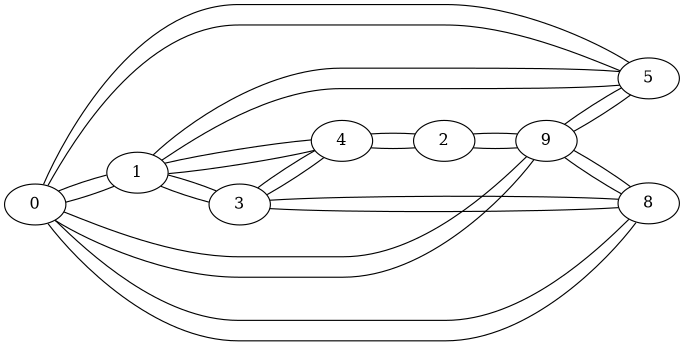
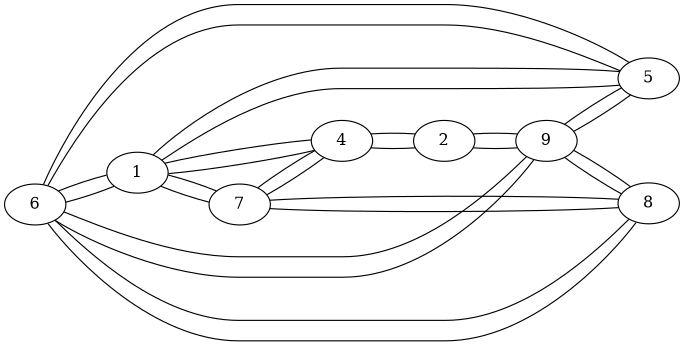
(35, 204) -> (35, 204)
(240, 204) -> (240, 204)
